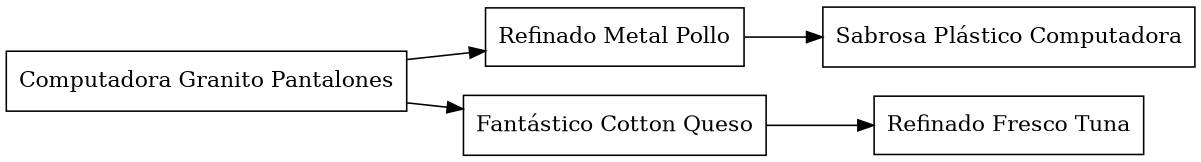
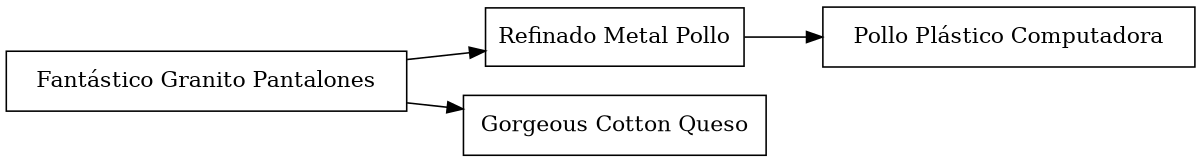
(1009, 37) -> (1009, 37)
(207, 81) -> (207, 81)
(615, 125) -> (615, 125)
(1009, 125) -> none
